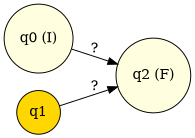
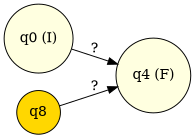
(153, 75) -> (153, 75)
(39, 112) -> (39, 112)
